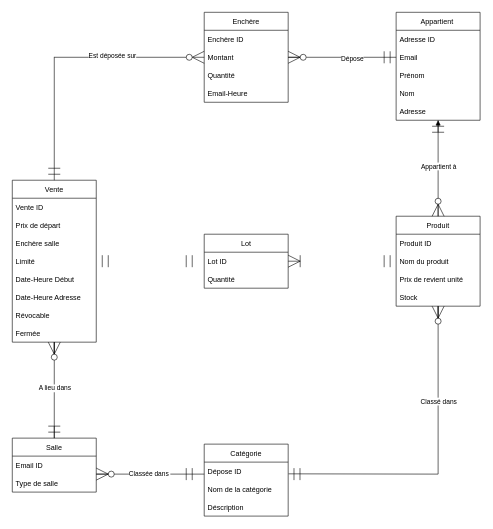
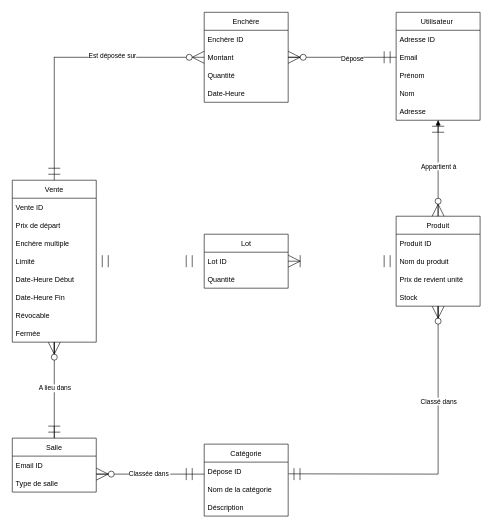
(438, 22) -> (438, 22)
(228, 94) -> (228, 94)
(39, 244) -> (44, 244)
(51, 298) -> (42, 298)
